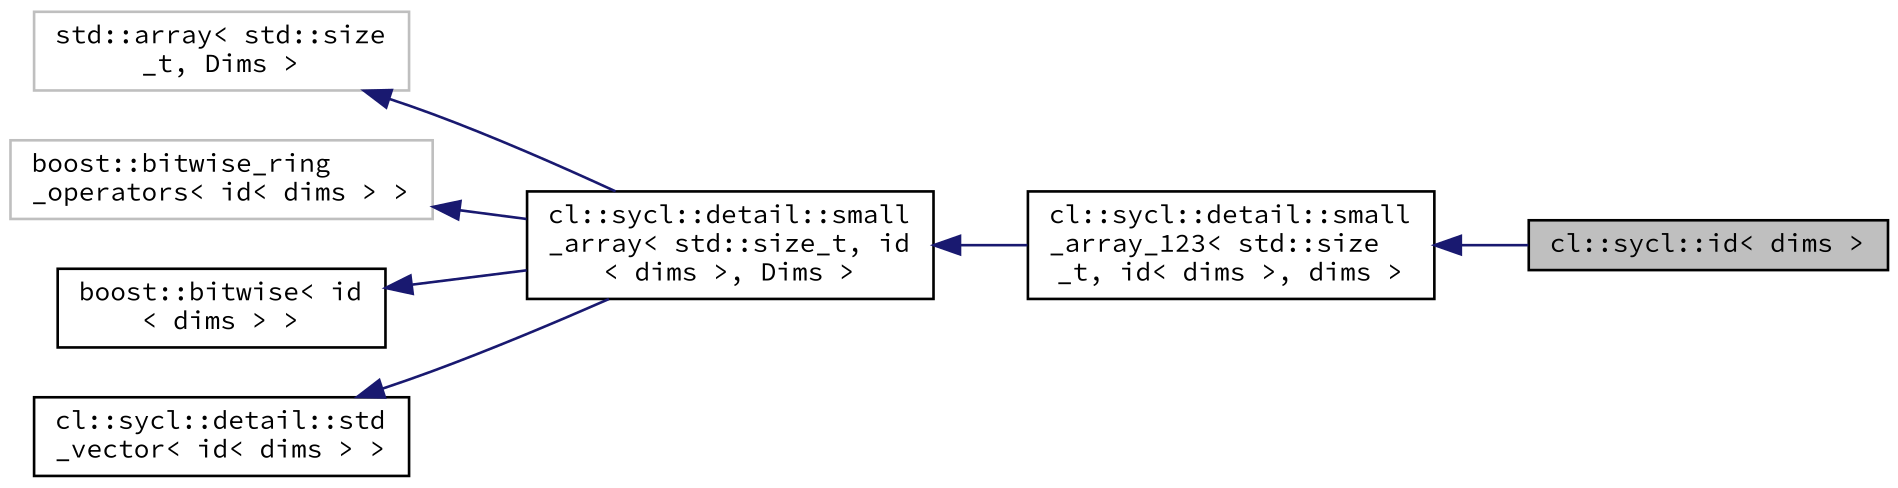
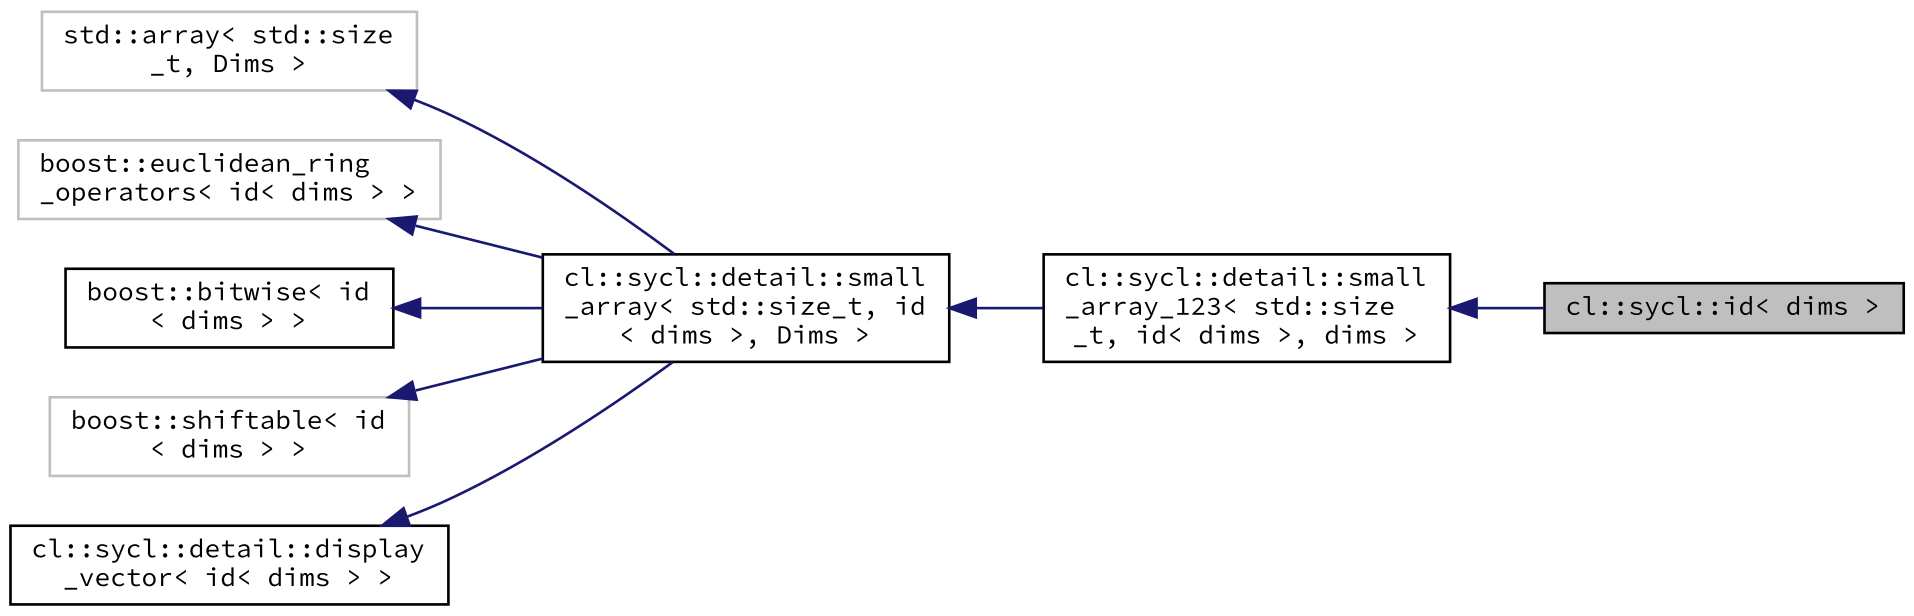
(222, 180) -> (229, 180)
(222, 437) -> (229, 565)
none -> (229, 437)
